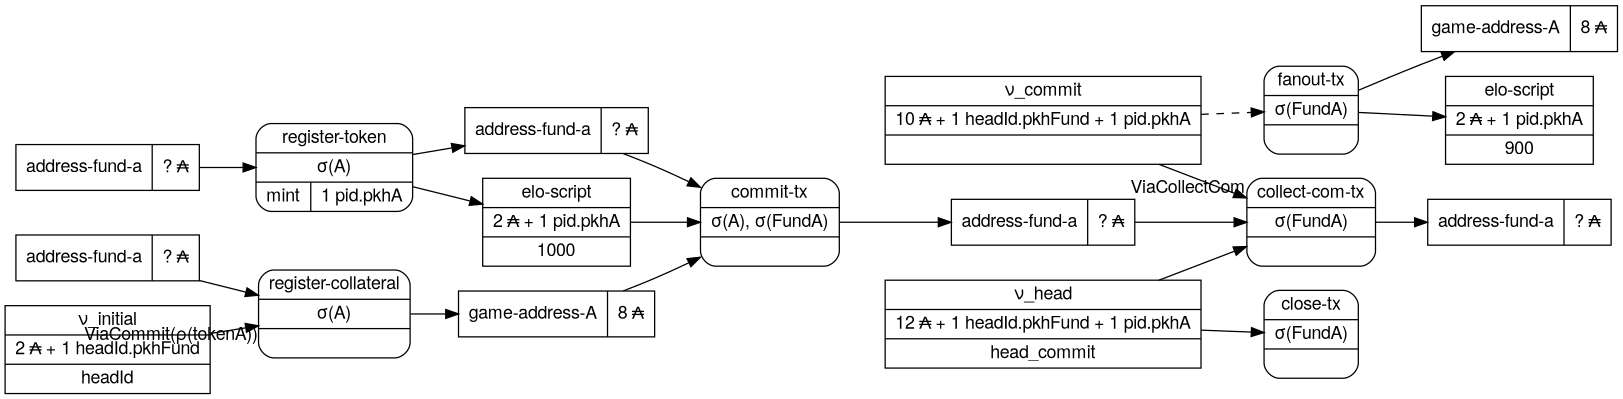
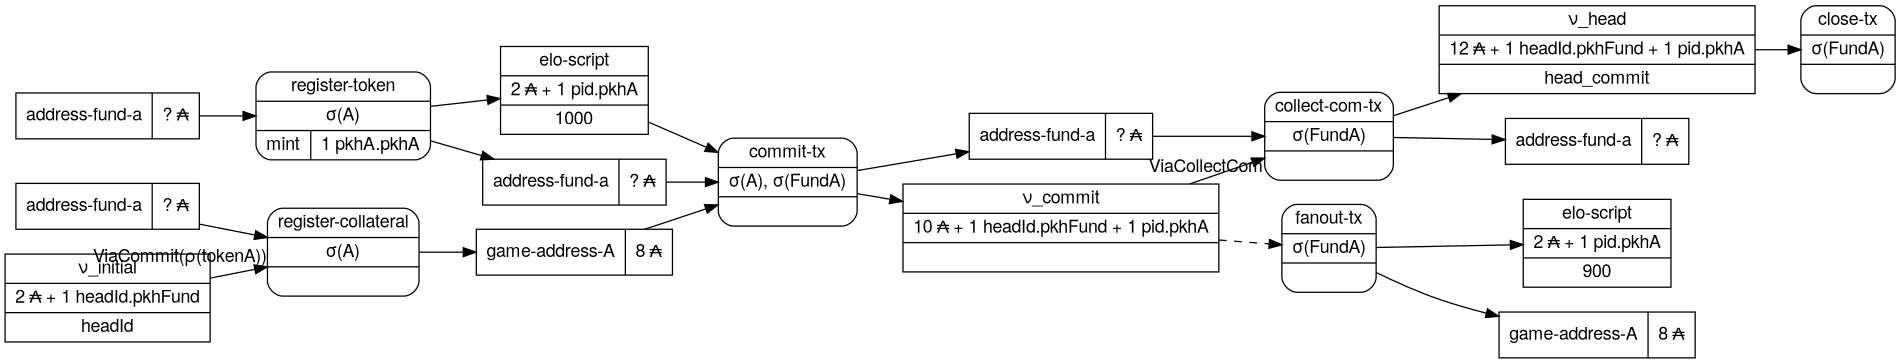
(362, 196) -> (371, 145)
none -> (874, 196)
(1197, 266) -> (1421, 107)
